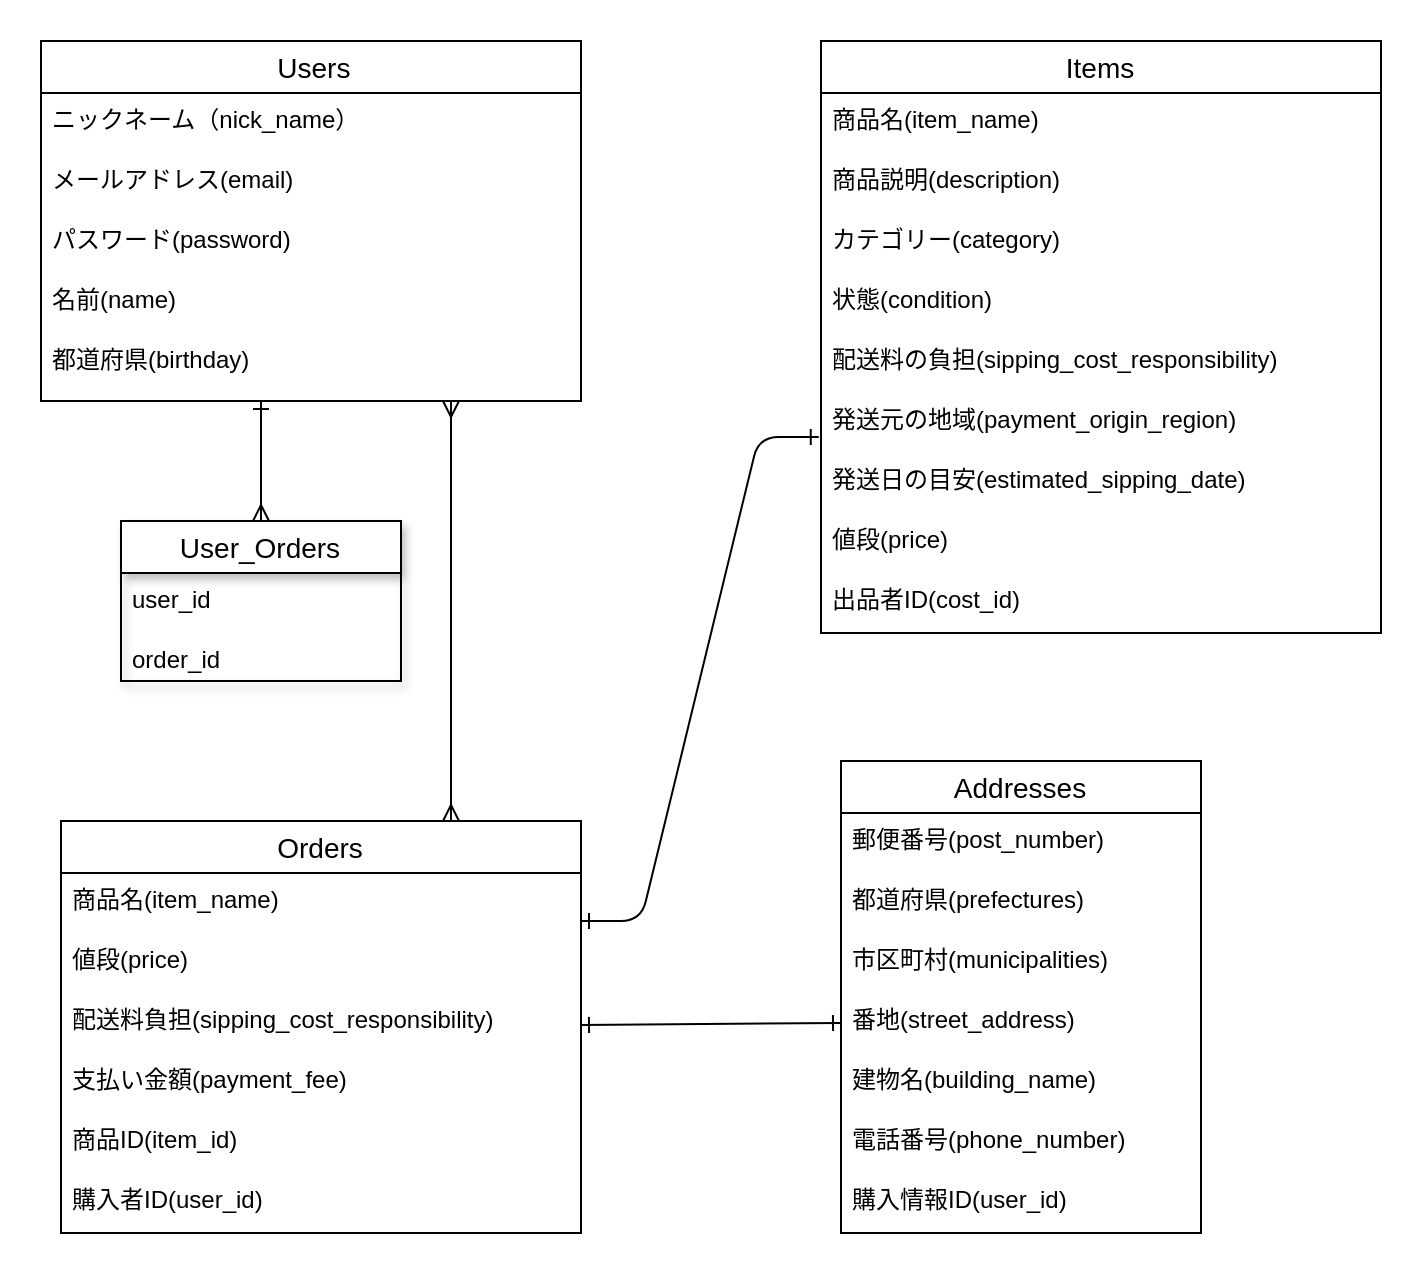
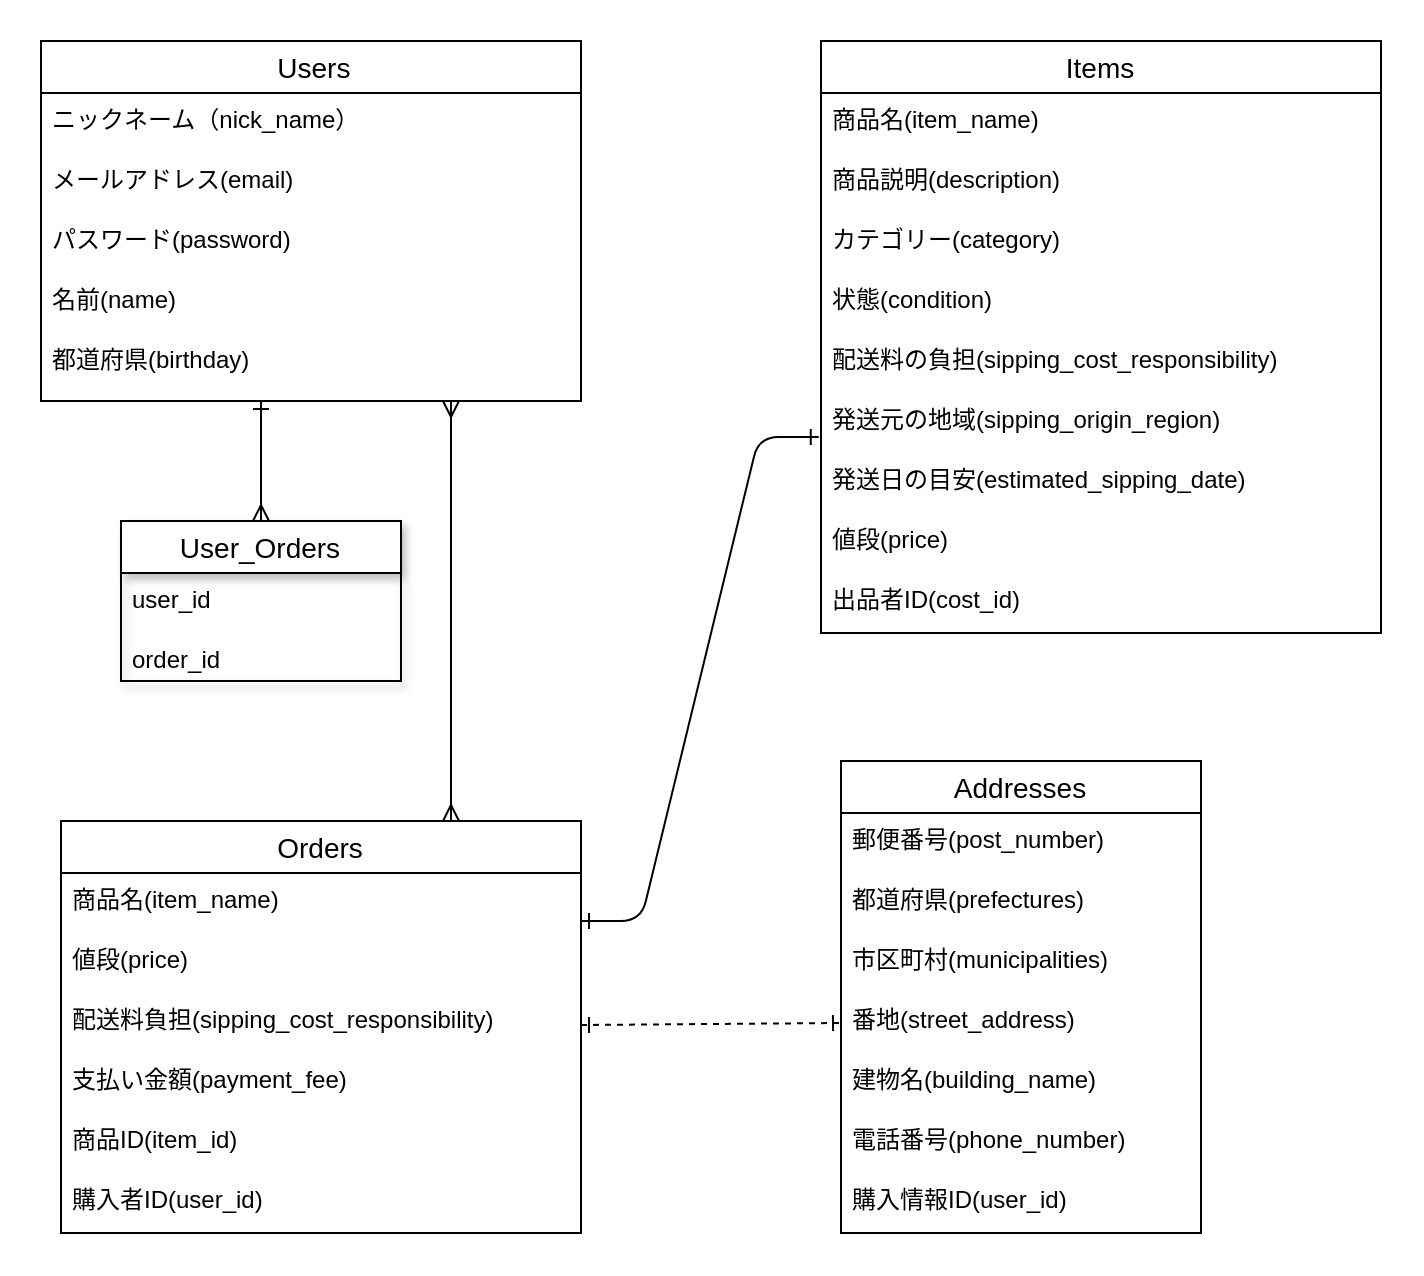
(1049, 420) -> (1043, 420)
(711, 1024) -> (711, 1024)
